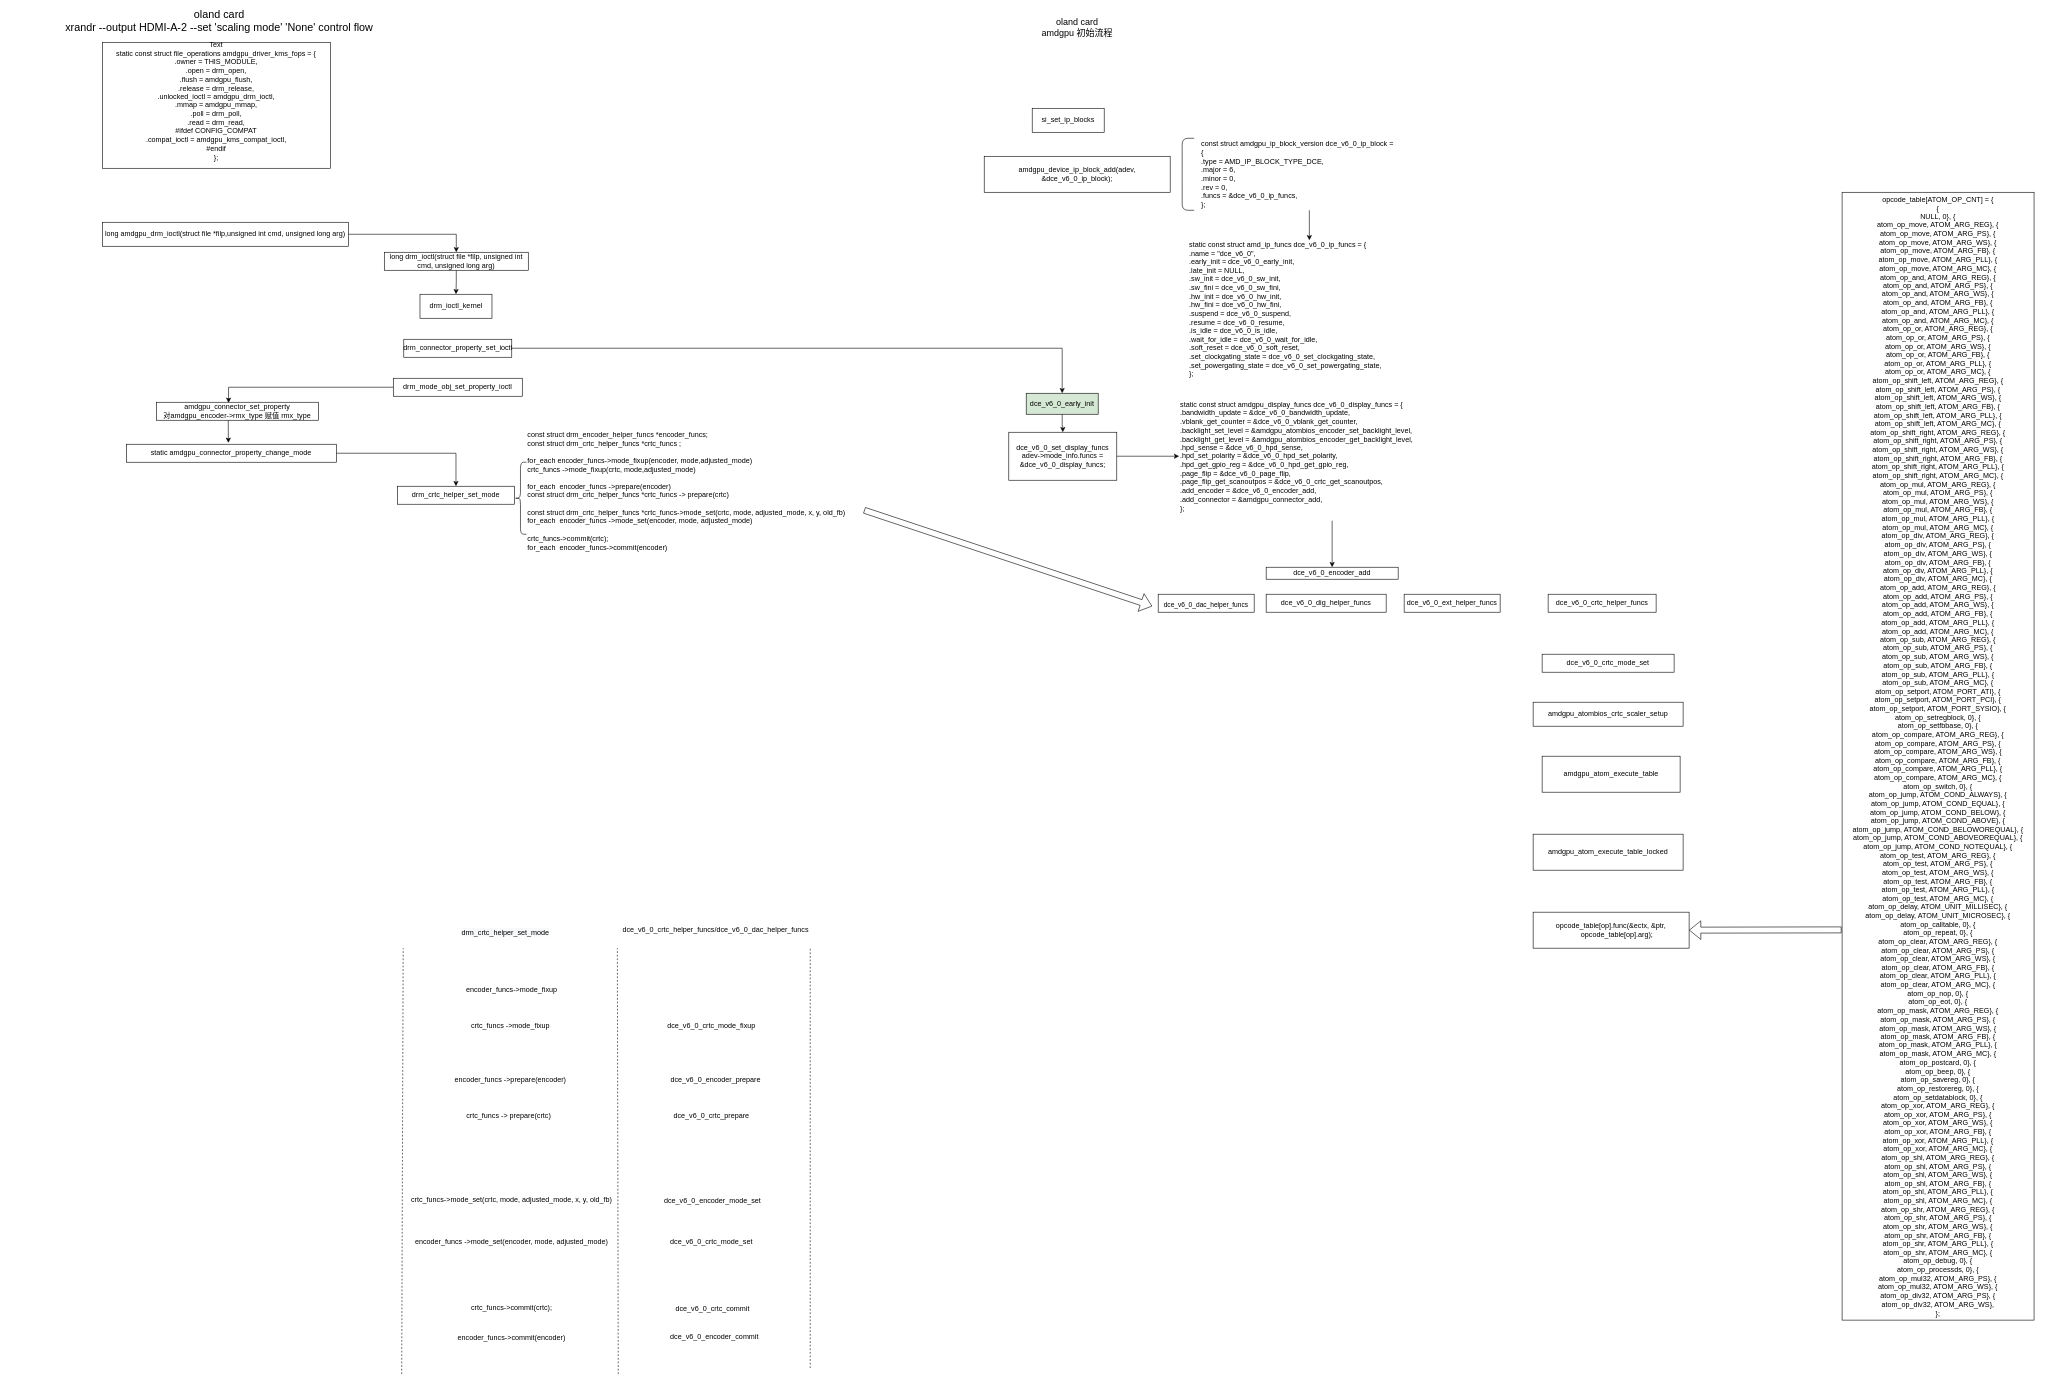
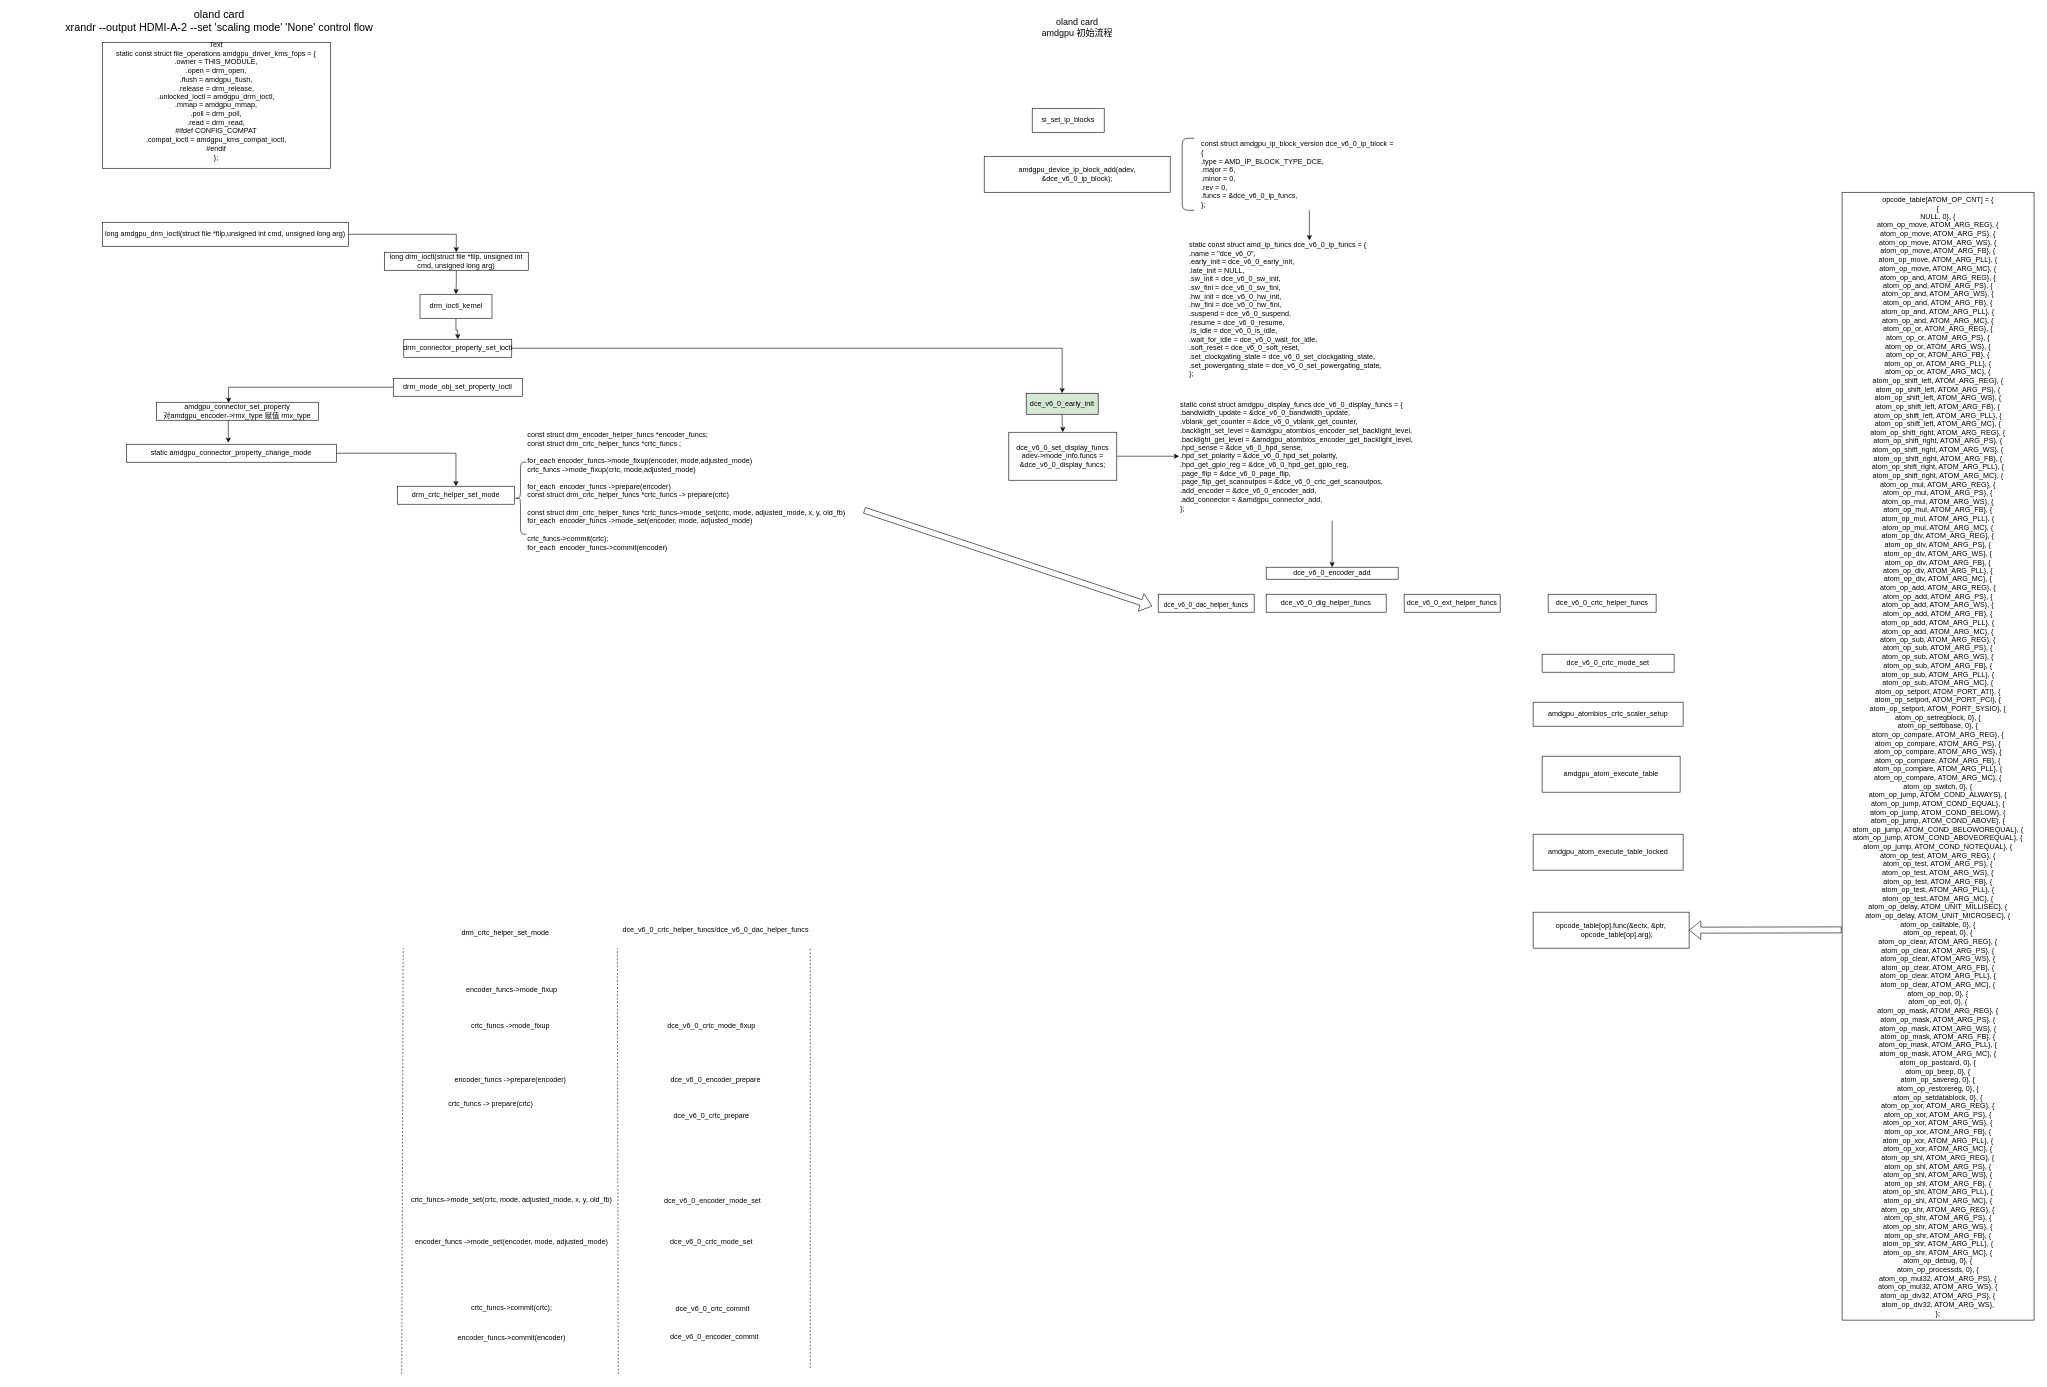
none -> (458, 331)
(509, 1116) -> (491, 1104)
